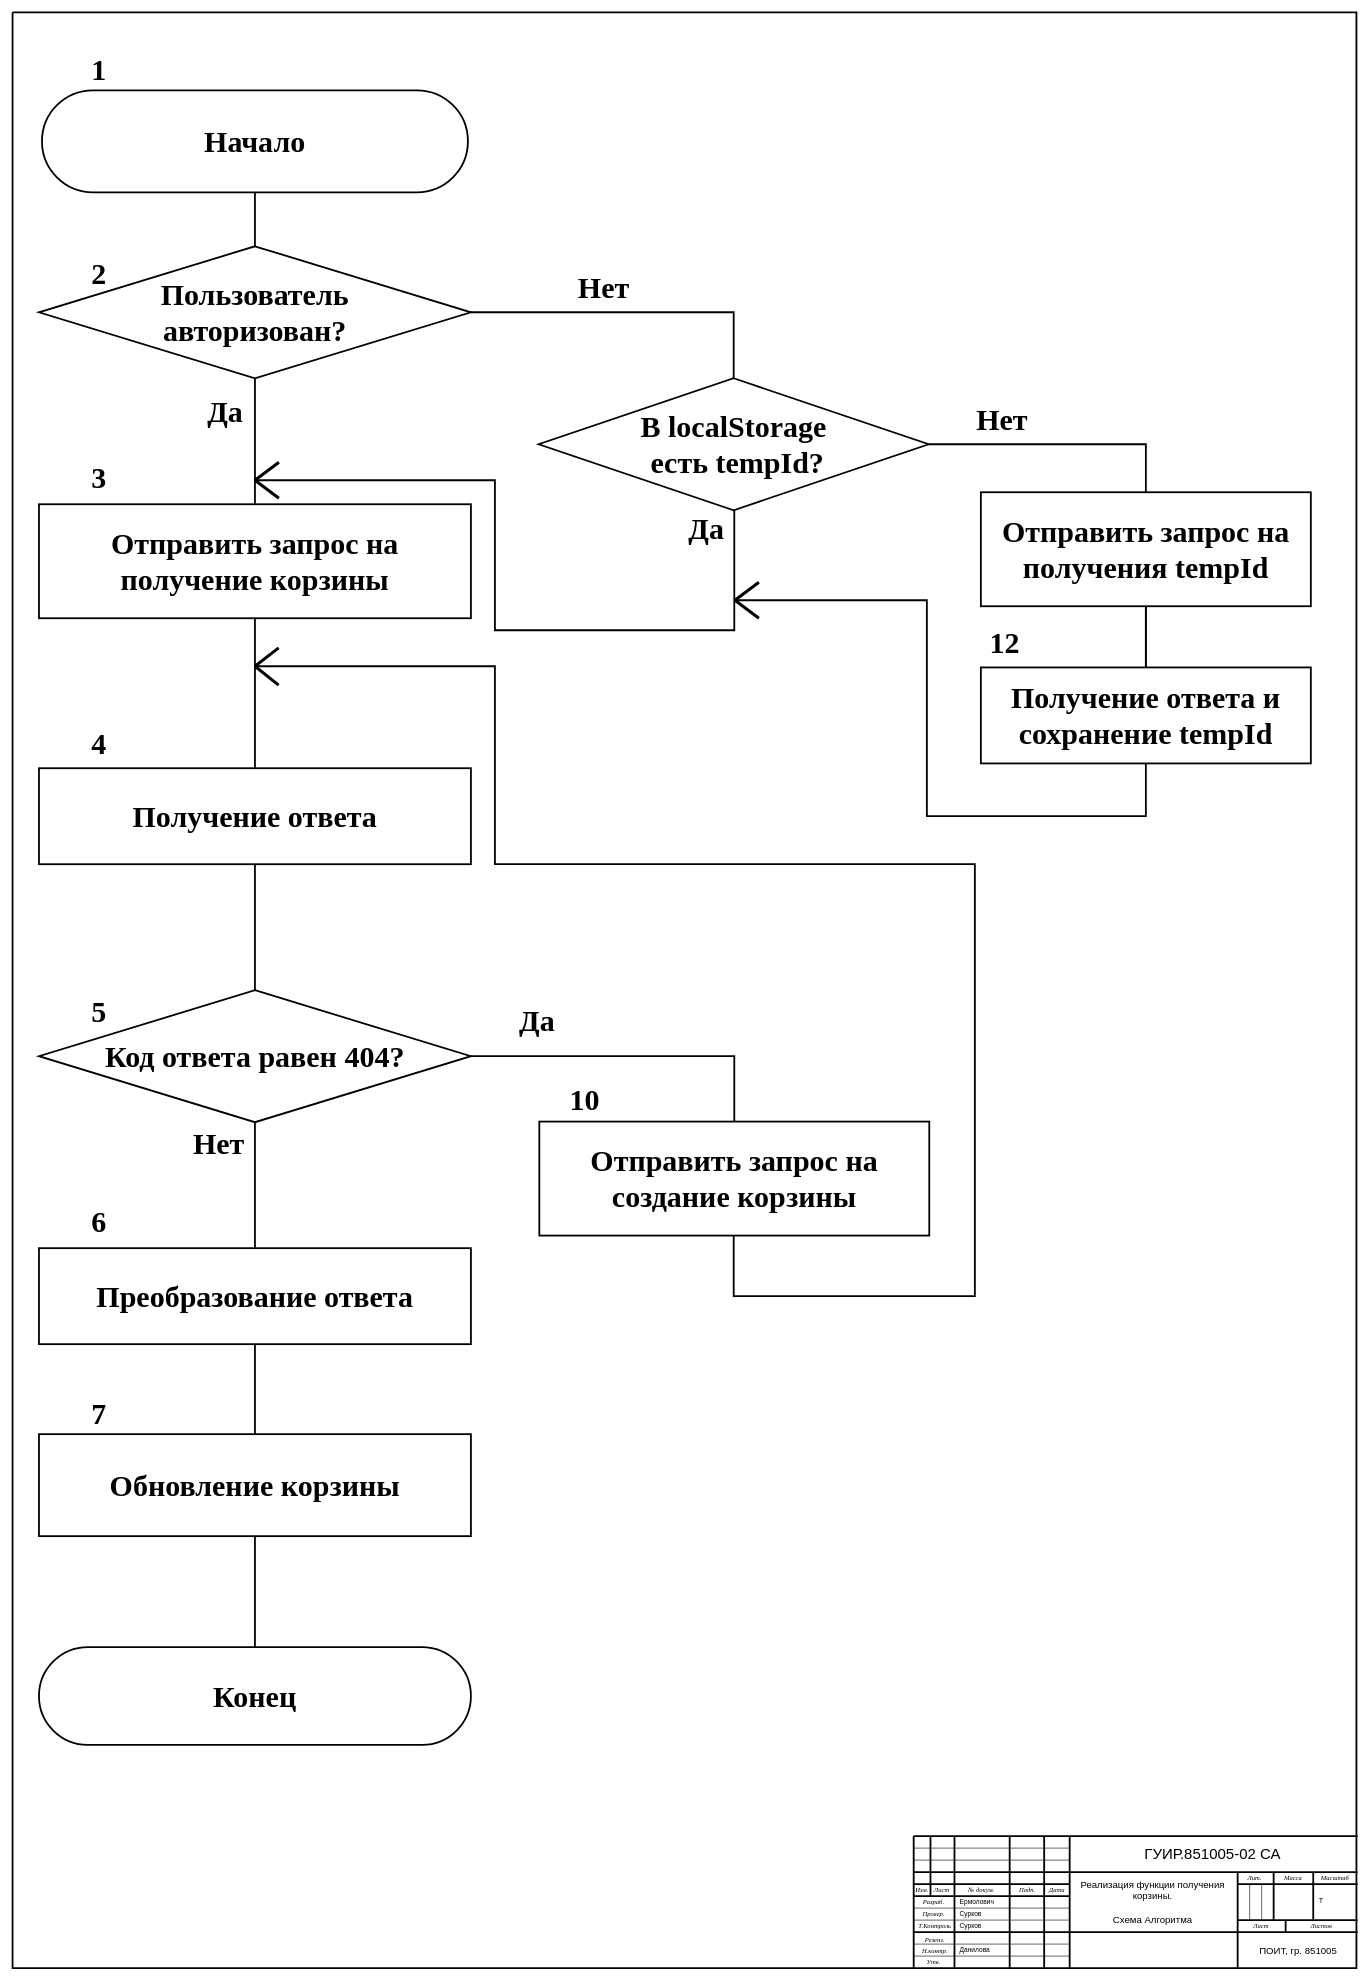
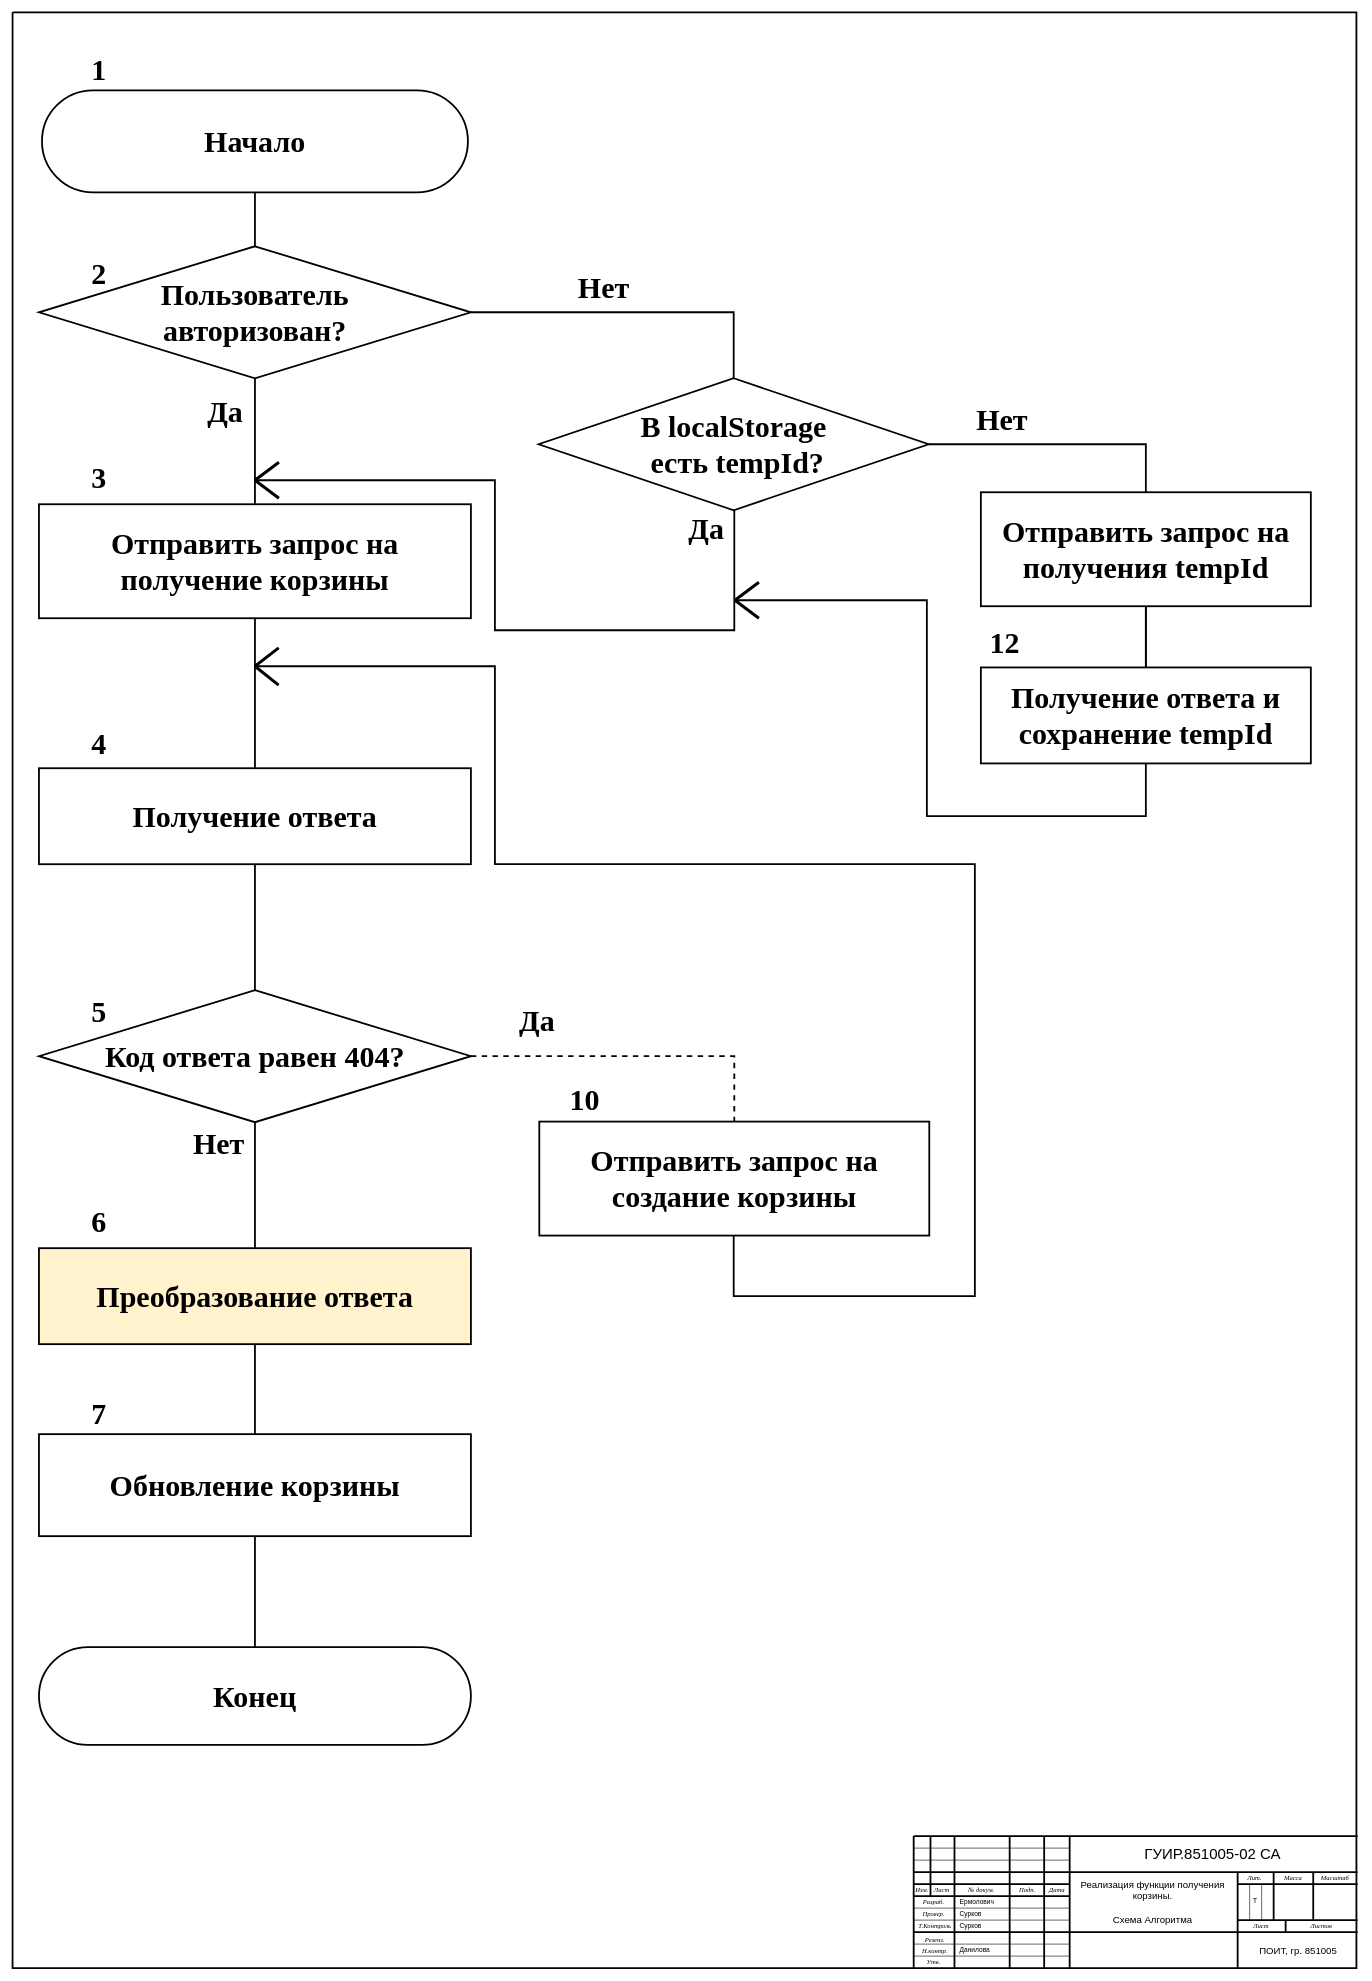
(634, 1056) -> (634, 1056)
(255, 1296) -> (255, 1296)
(1321, 1901) -> (1255, 1901)
